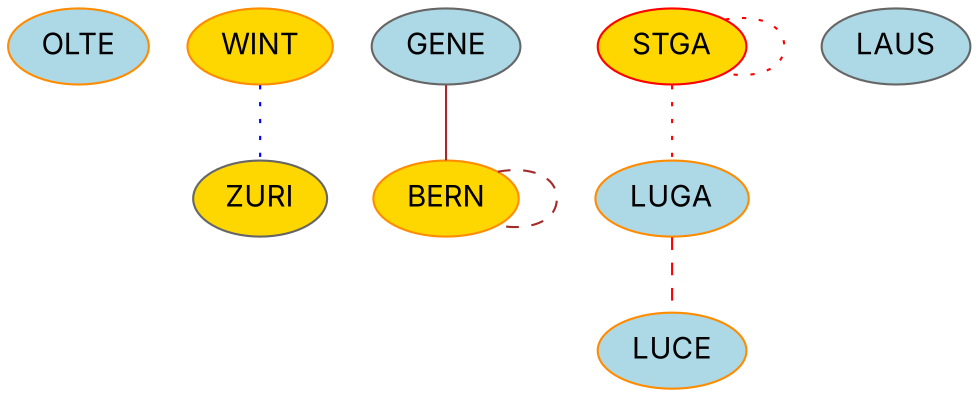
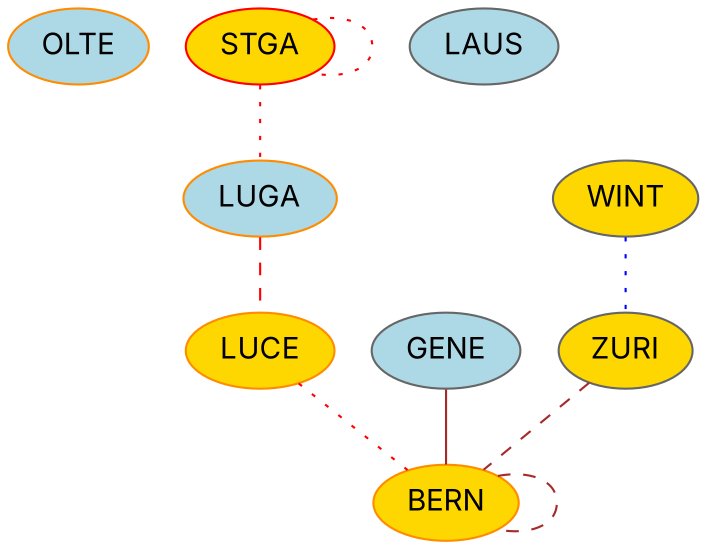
(260, 46) -> (626, 199)
(672, 351) -> (260, 351)
none -> (536, 426)
none -> (353, 427)
